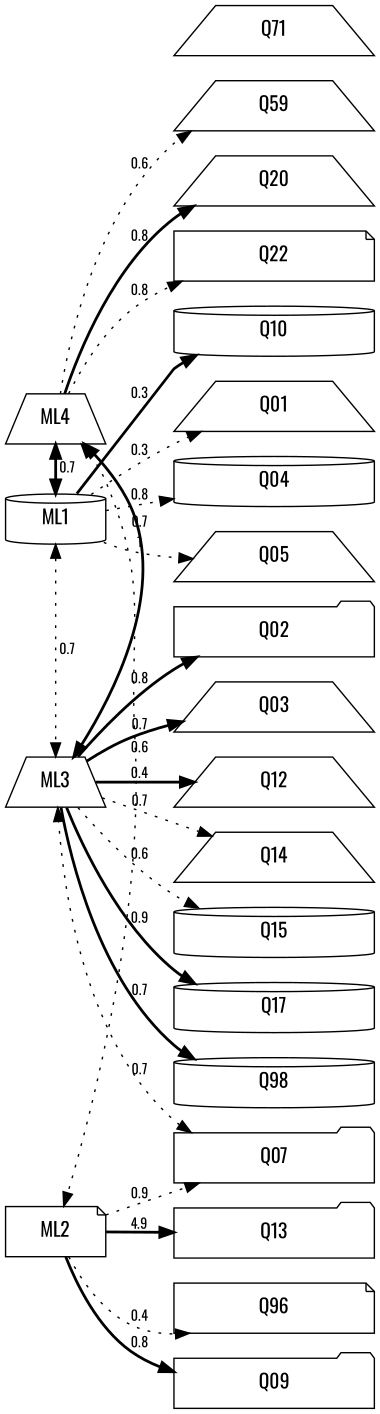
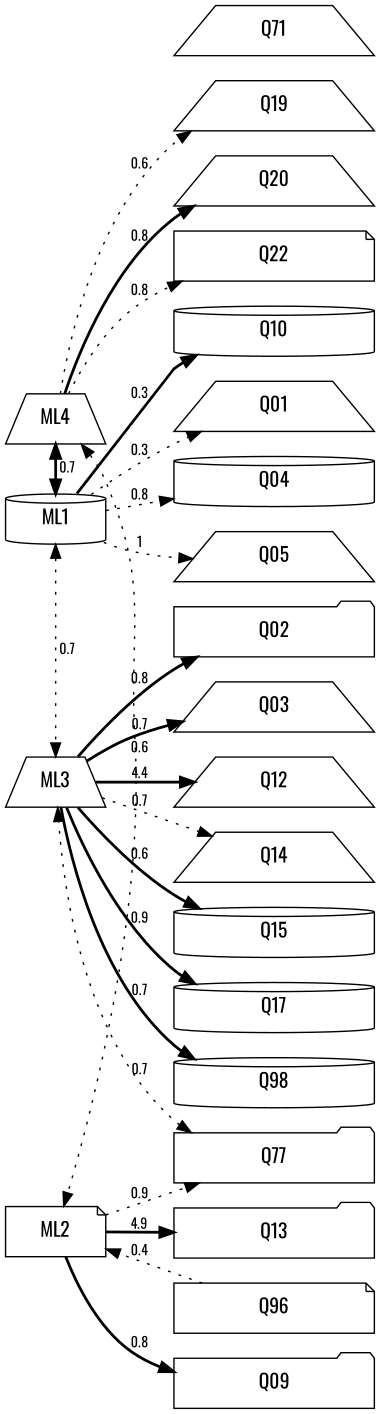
(274, 106) -> (274, 106)
(142, 583) -> none
(140, 774) -> (140, 774)
(123, 854) -> (123, 854)
(274, 1158) -> (274, 1158)
(111, 1312) -> (161, 1268)
